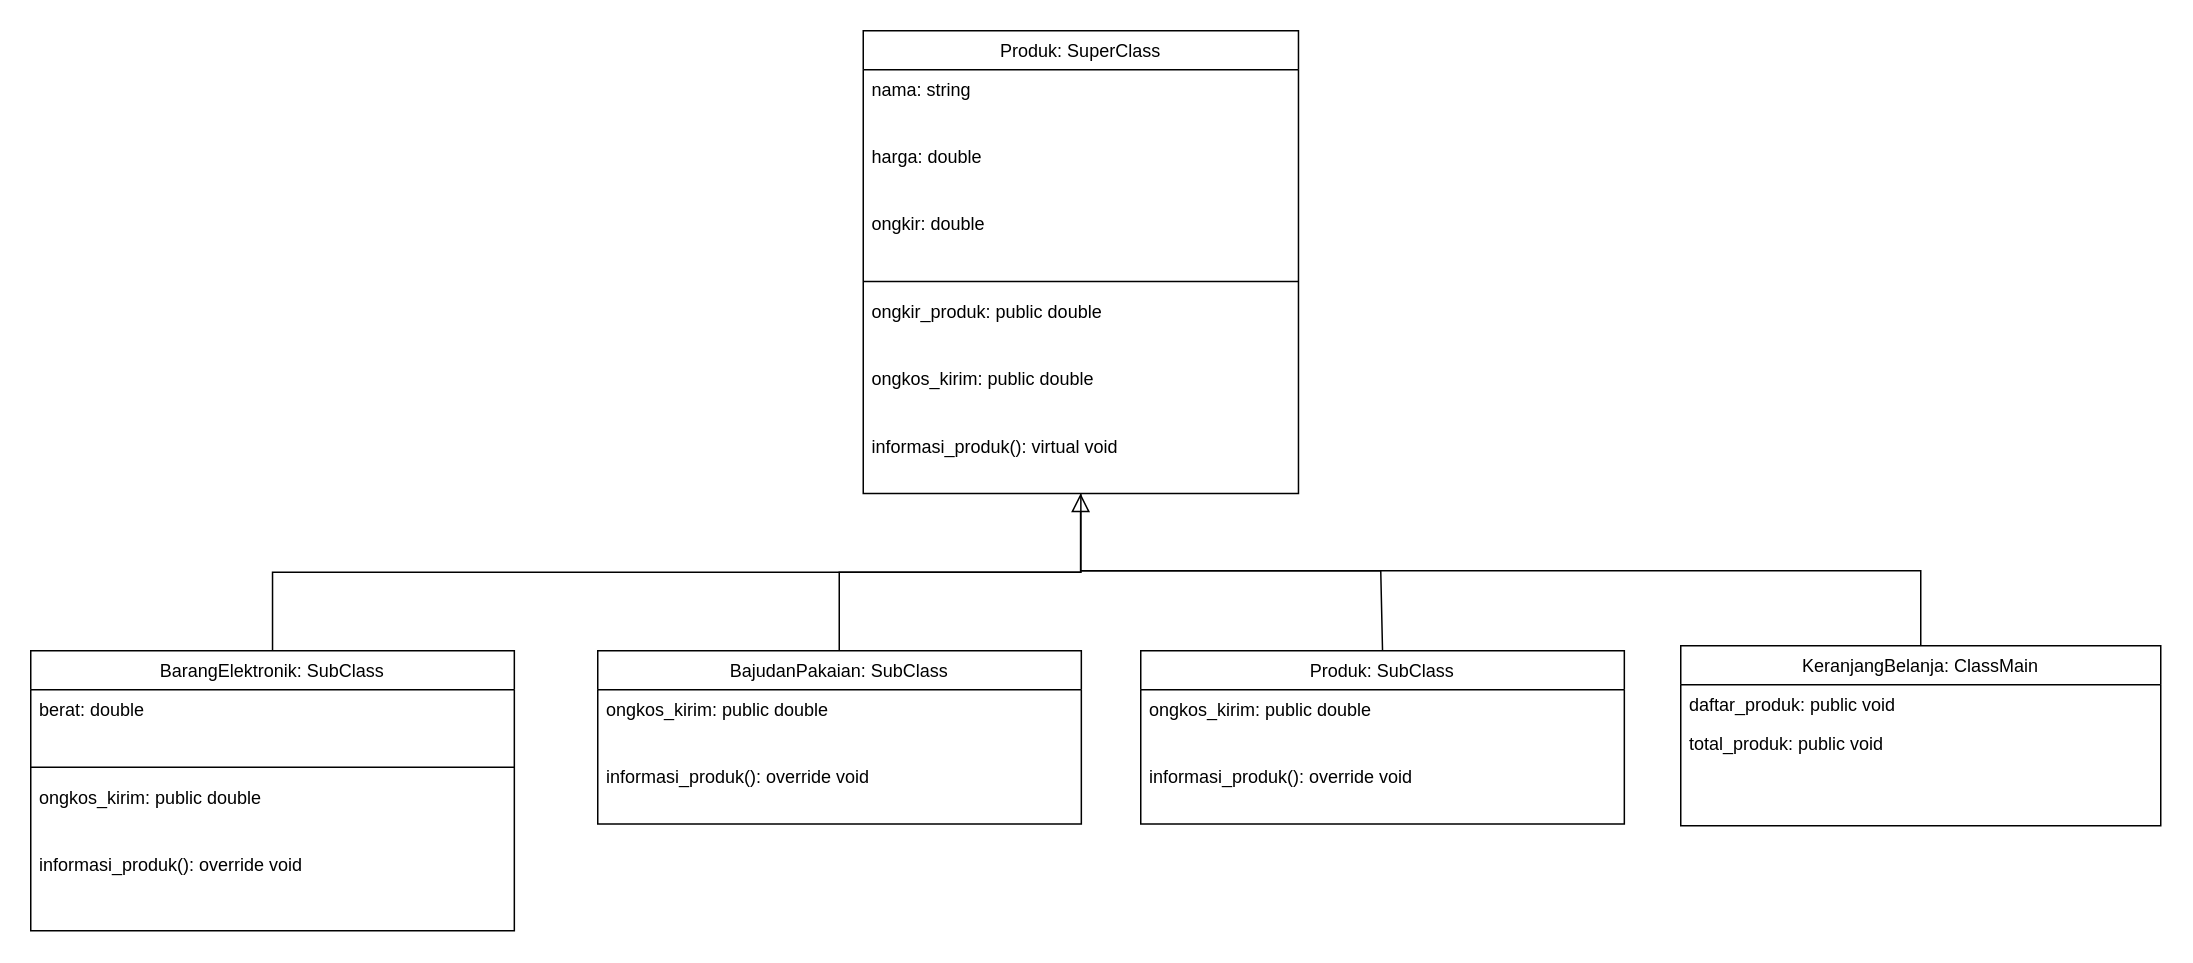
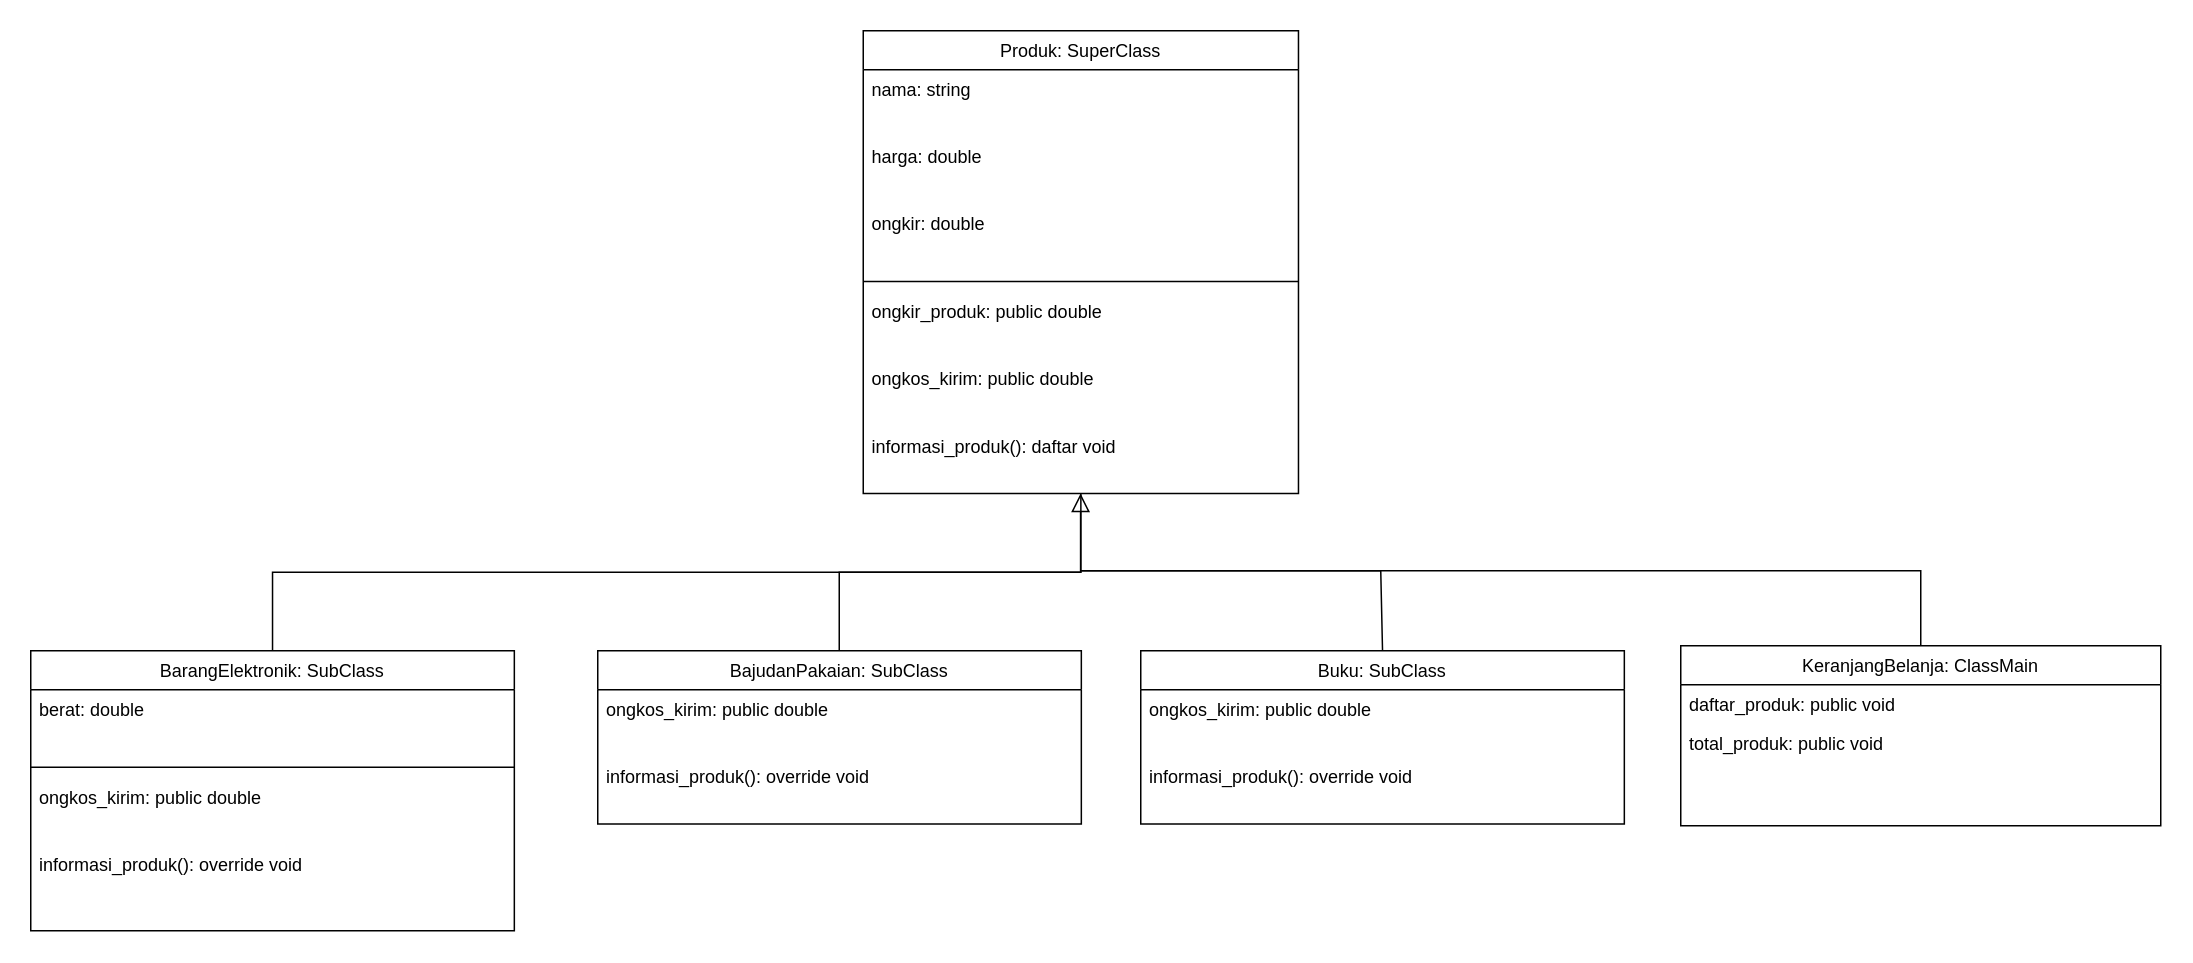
(1014, 447) -> (1014, 447)
(1382, 671) -> (1382, 671)
